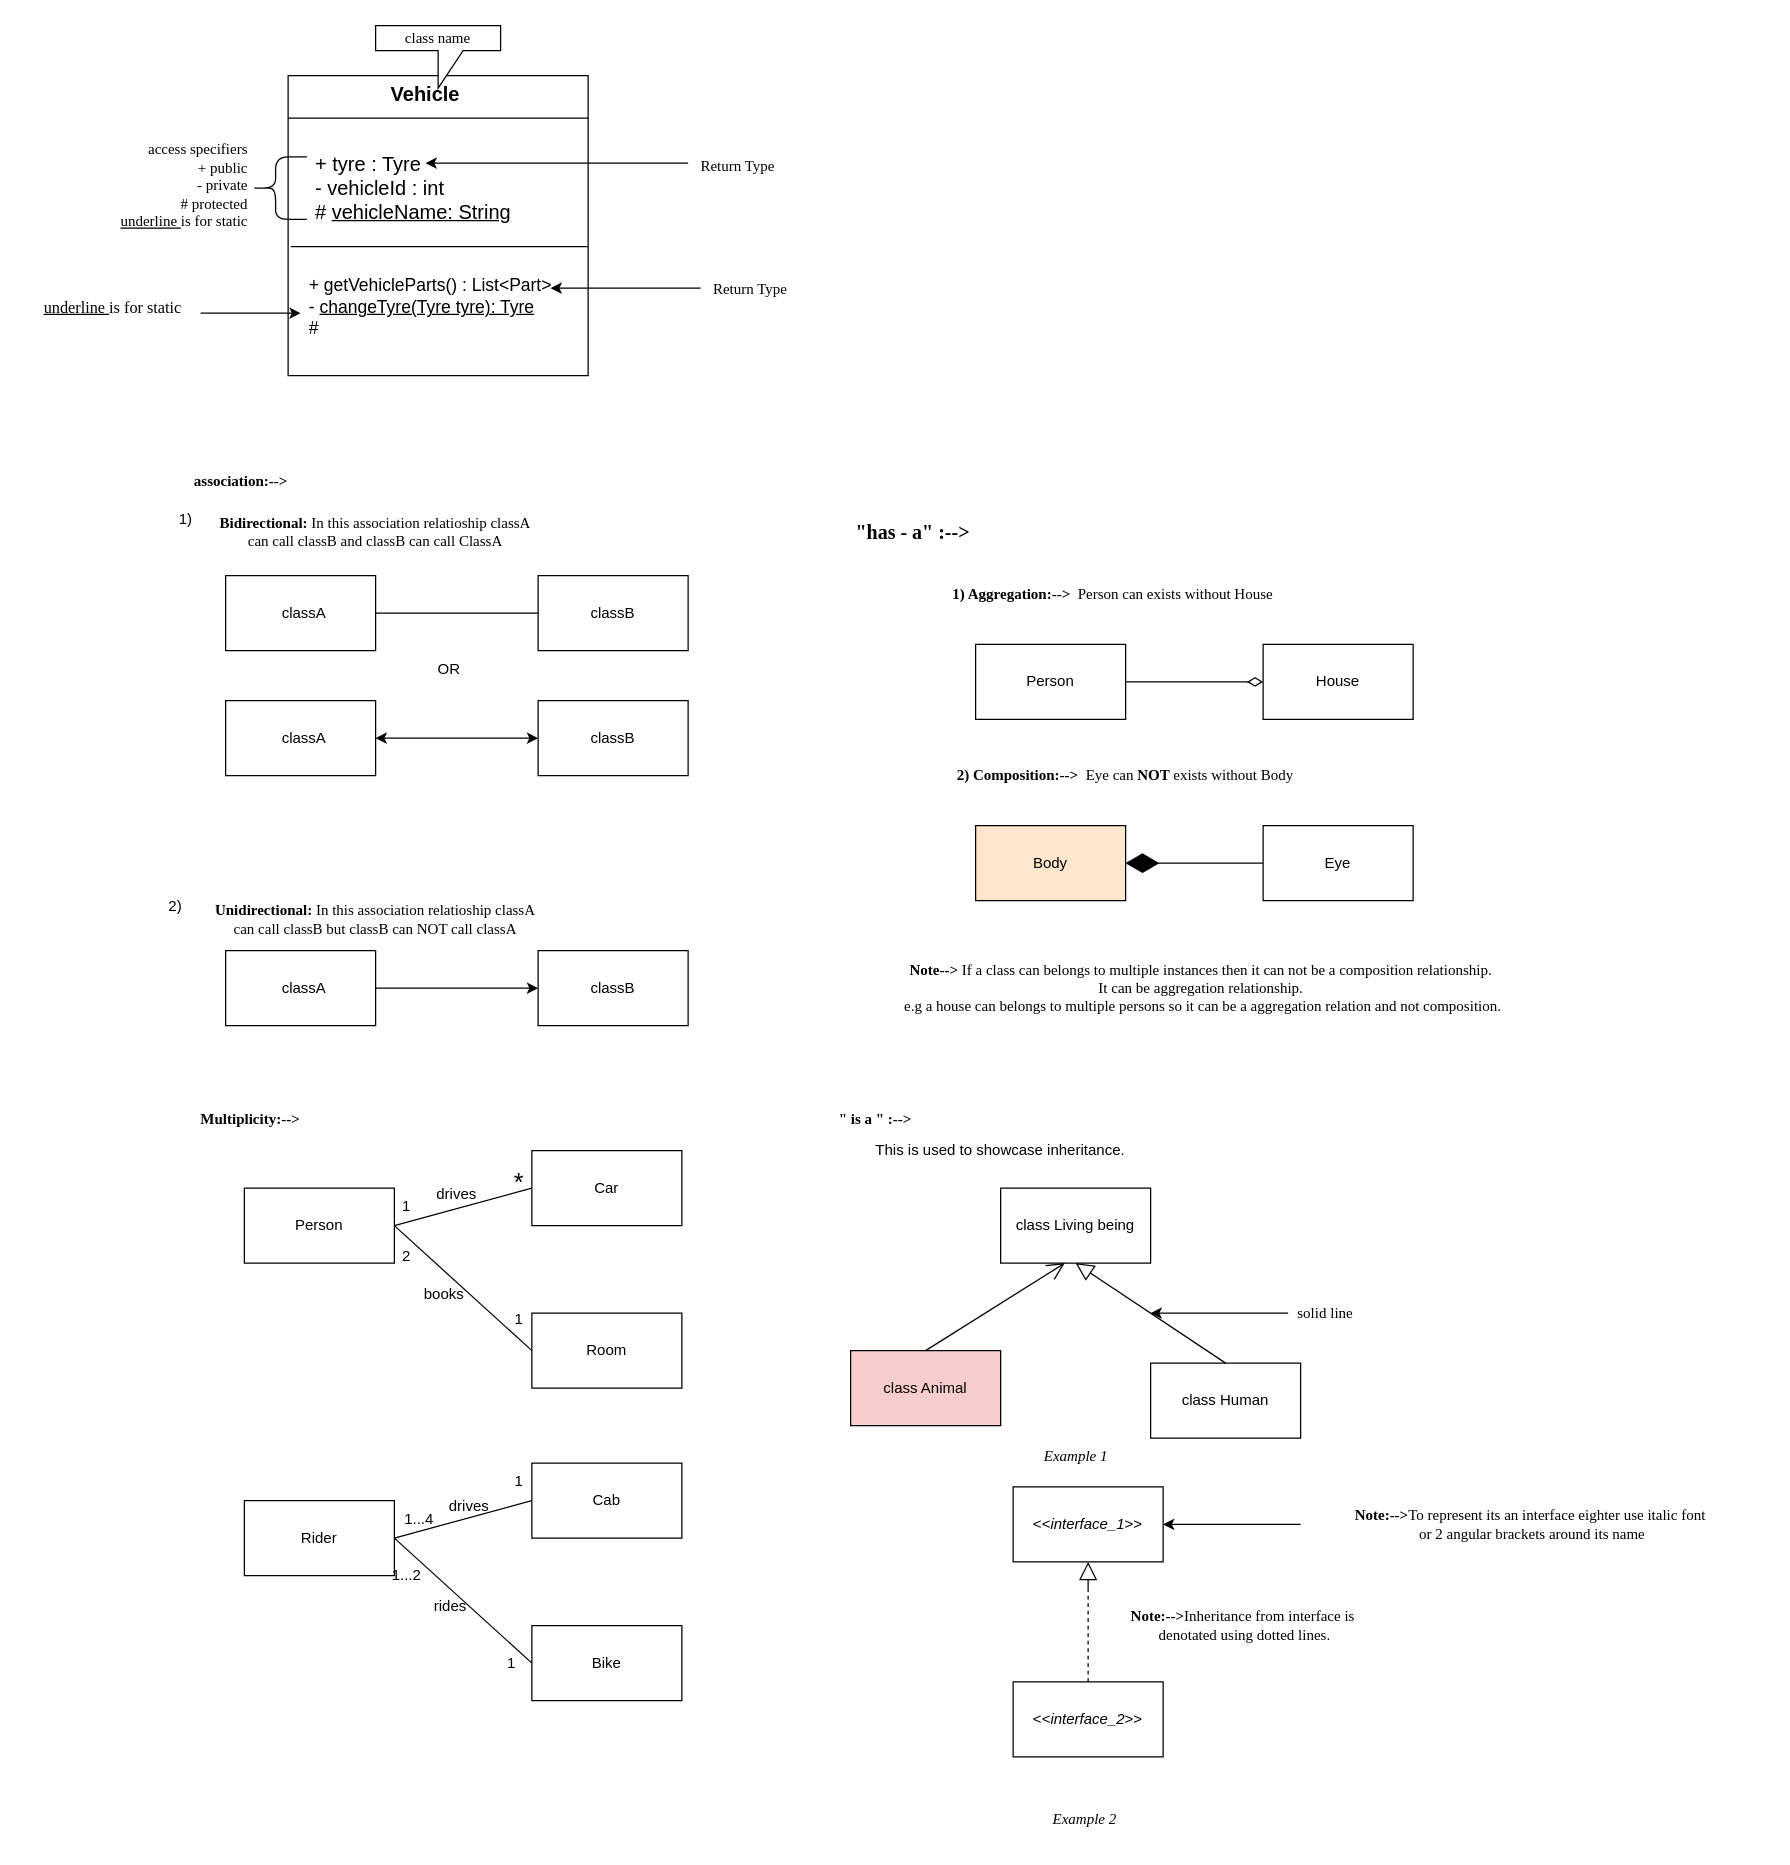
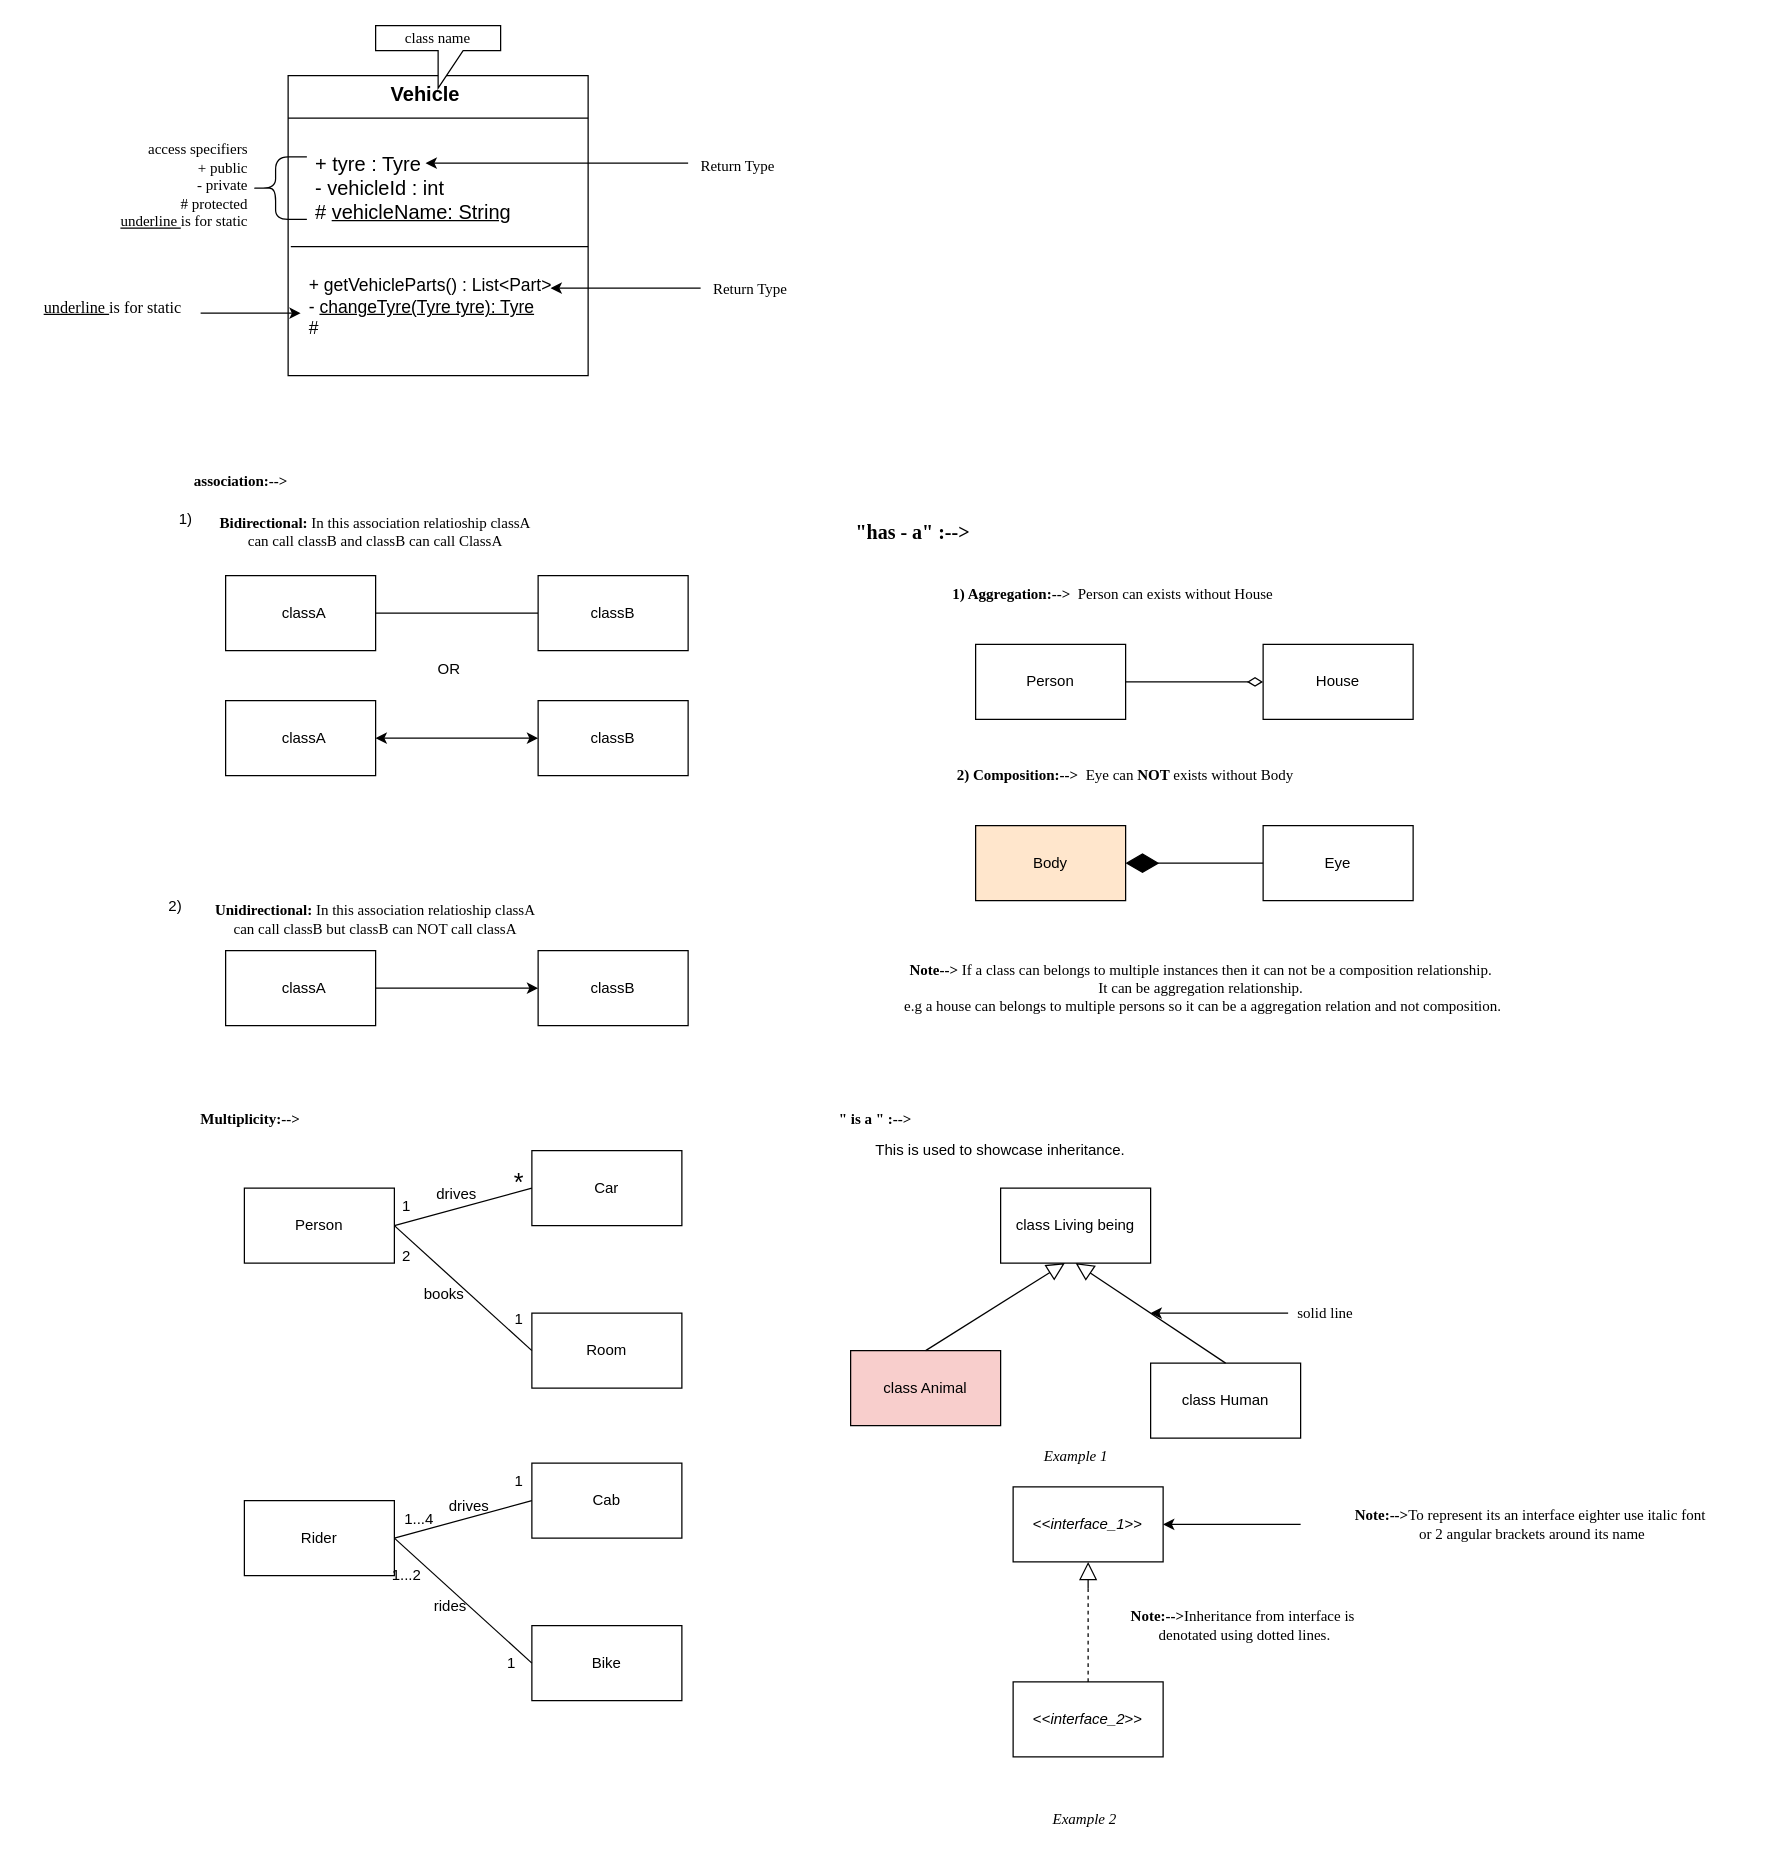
(1055, 1269) -> (1049, 1273)
